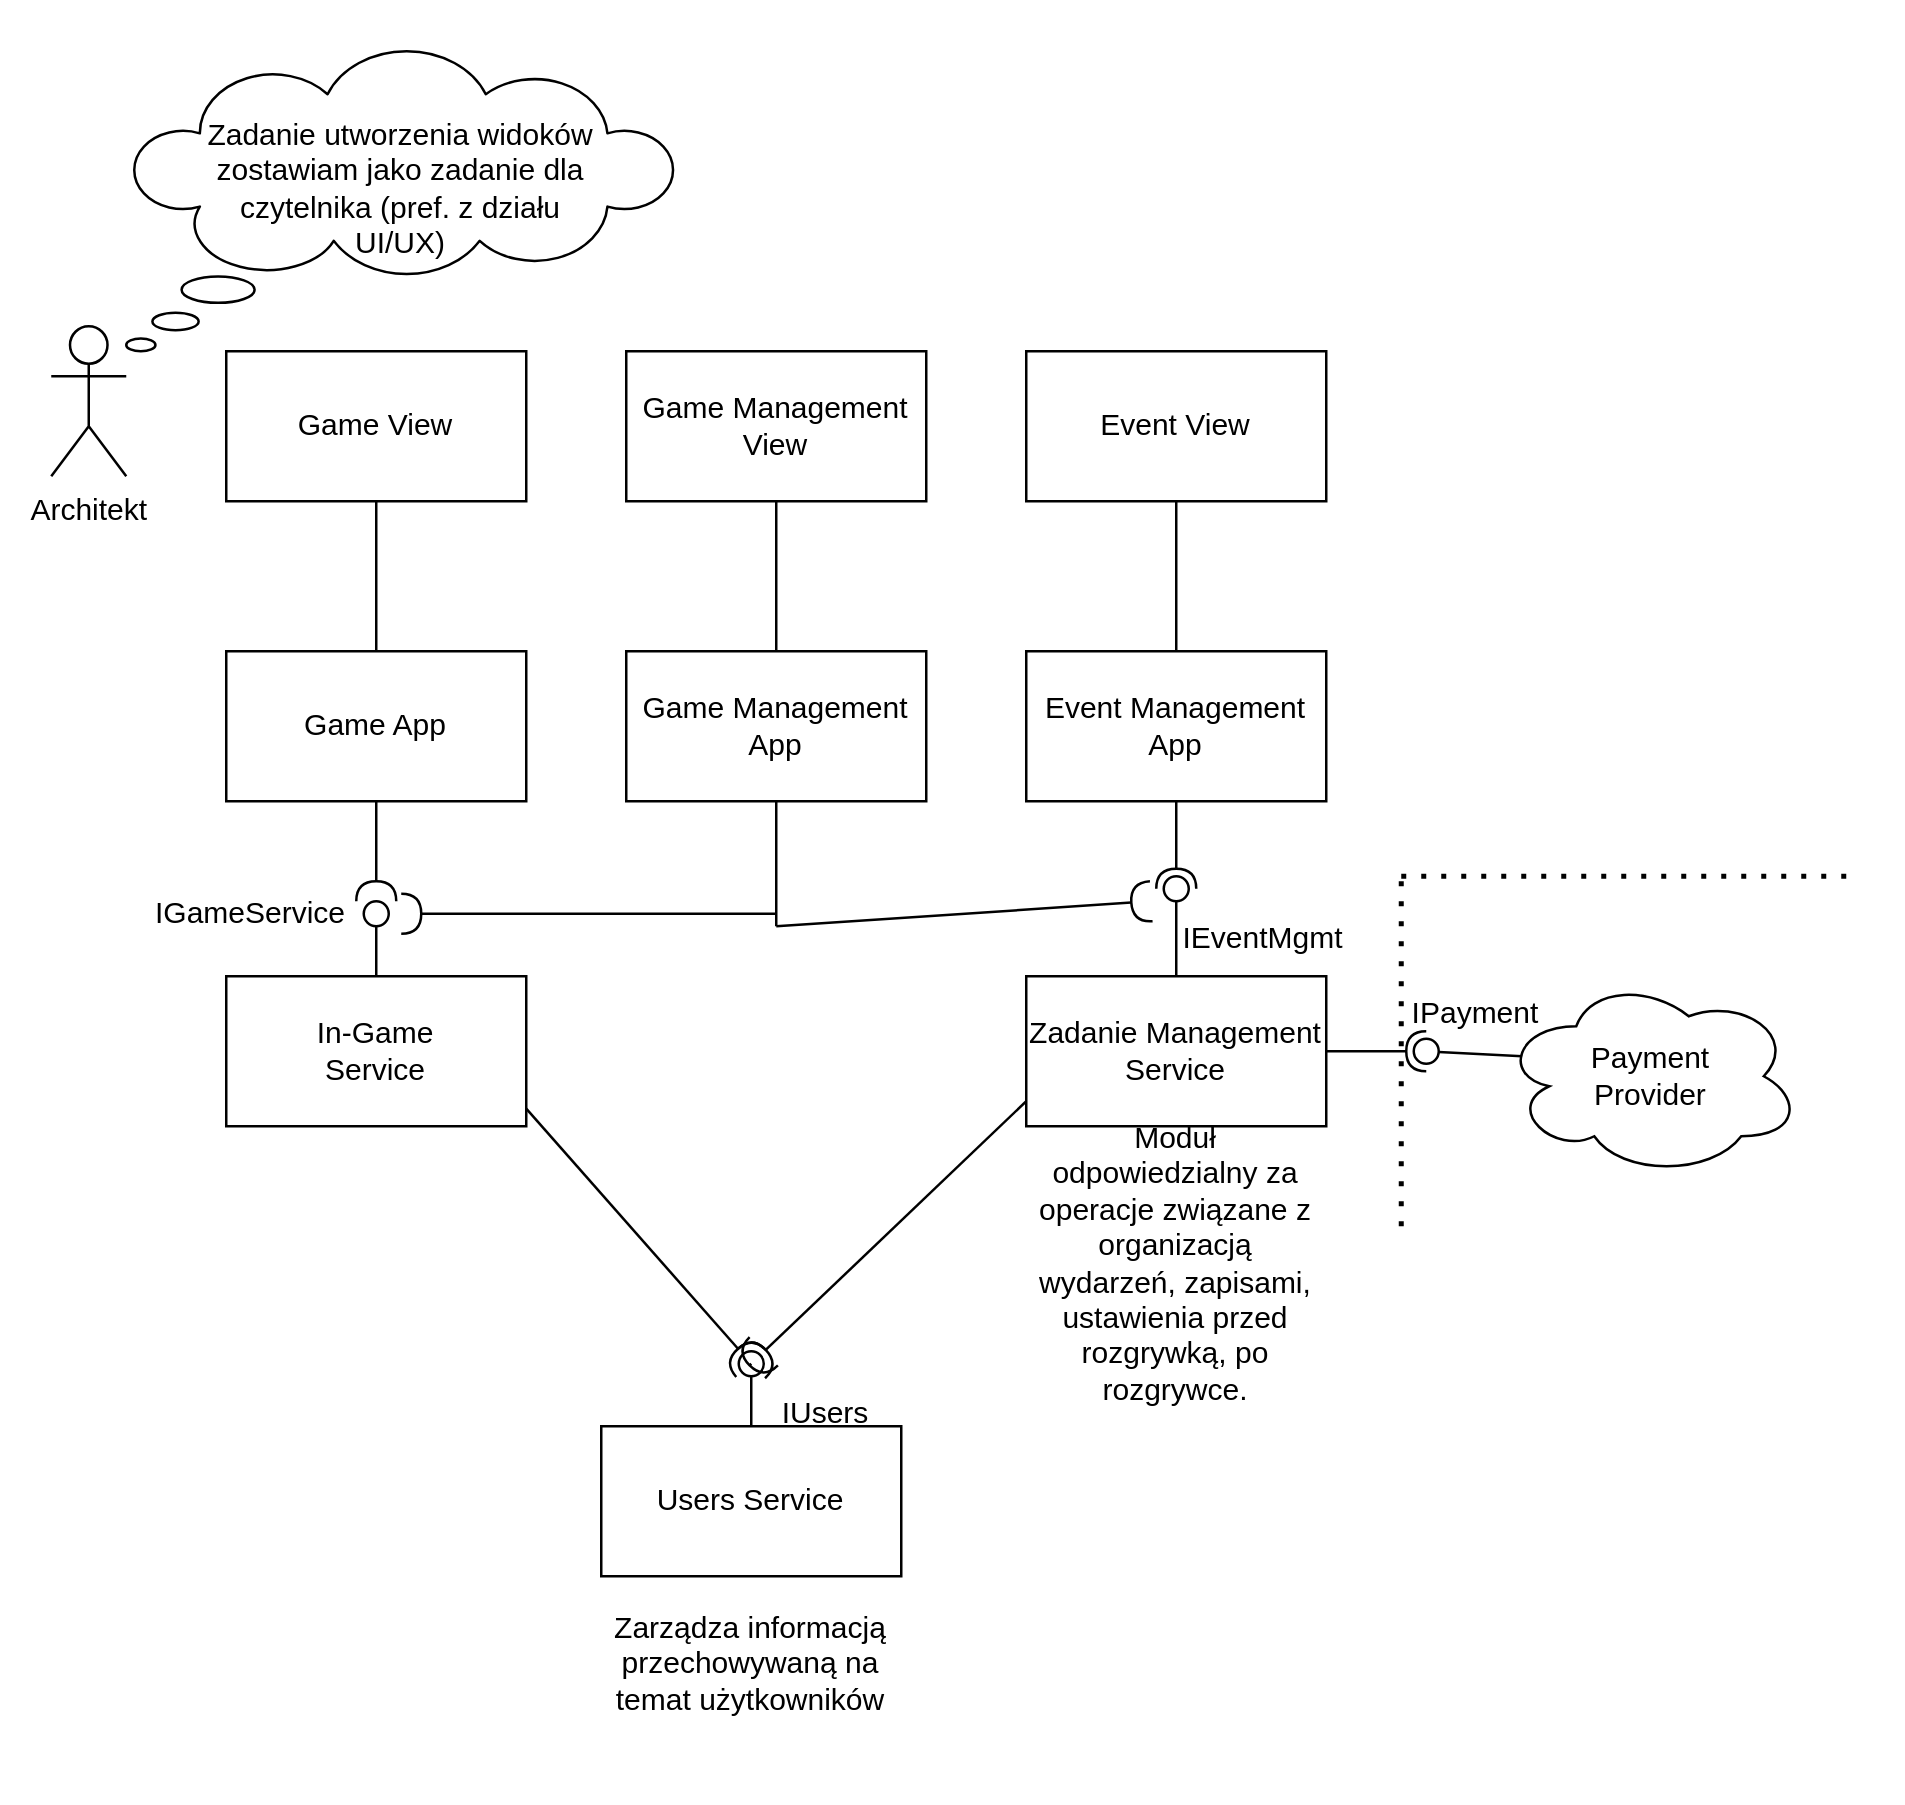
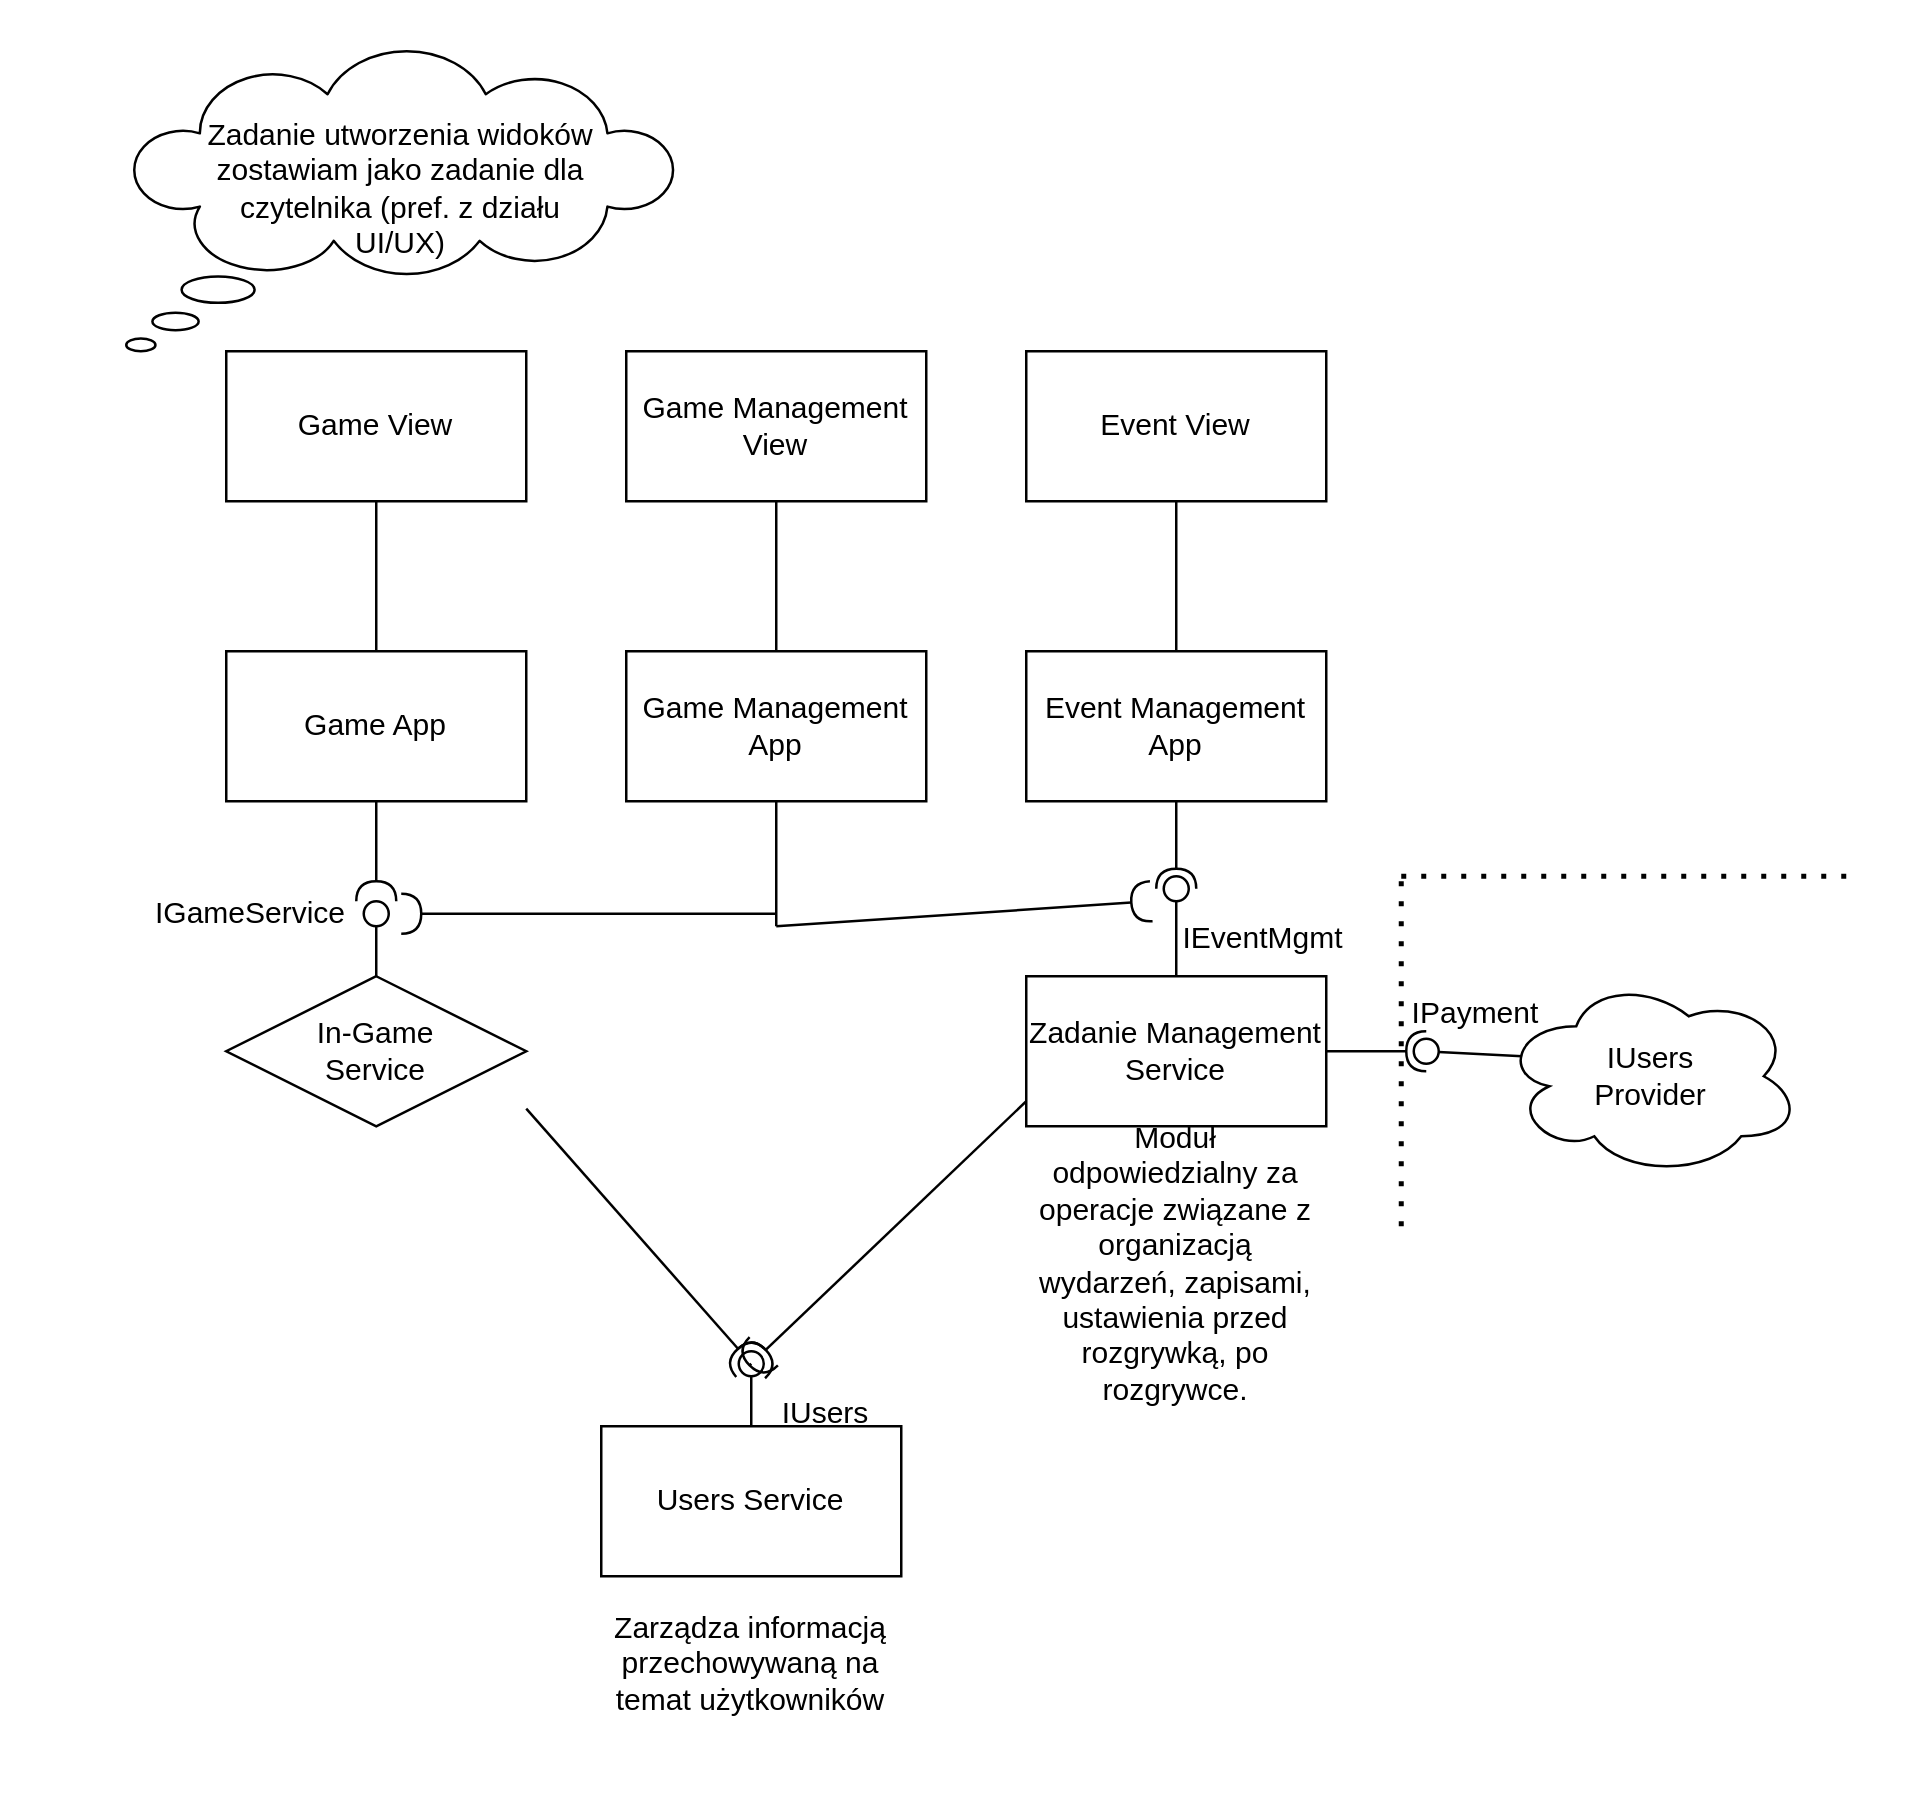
(89, 401) -> none
(376, 1051) -> (376, 1051)
(1651, 1076) -> (1651, 1076)
